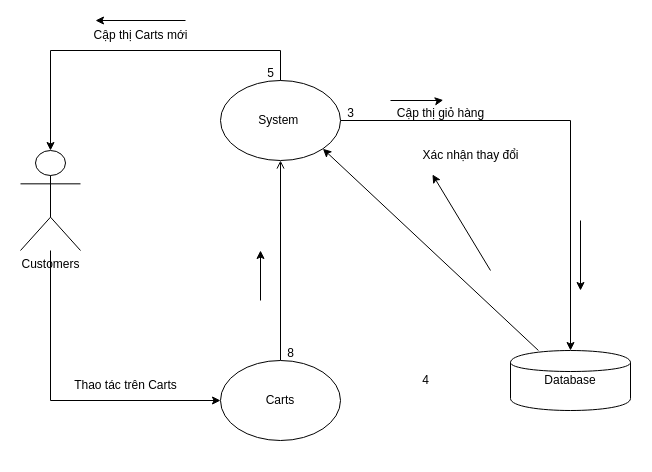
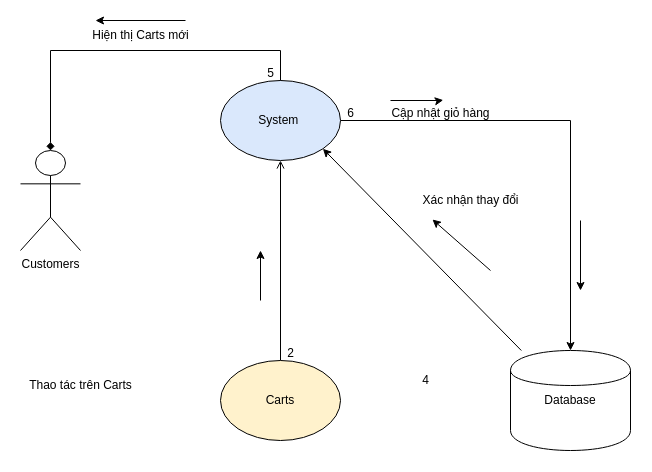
(141, 36) -> (141, 36)
(351, 114) -> (351, 114)
(441, 114) -> (441, 114)
(281, 121) -> (281, 121)
(51, 142) -> (51, 142)
(471, 156) -> (471, 201)
(291, 354) -> (291, 354)
(571, 381) -> (571, 401)
(126, 386) -> (81, 386)
(57, 401) -> none
(281, 401) -> (281, 401)
